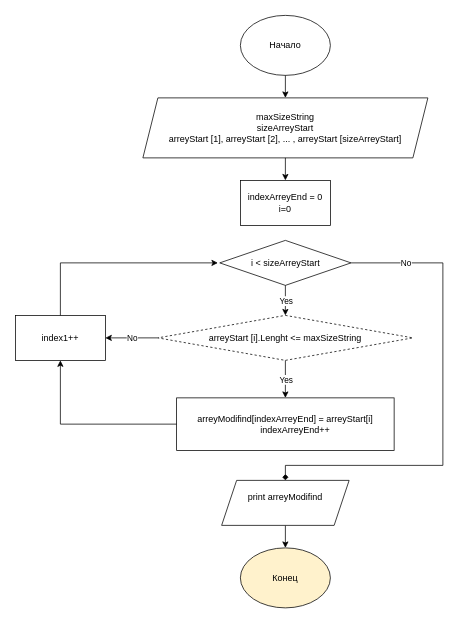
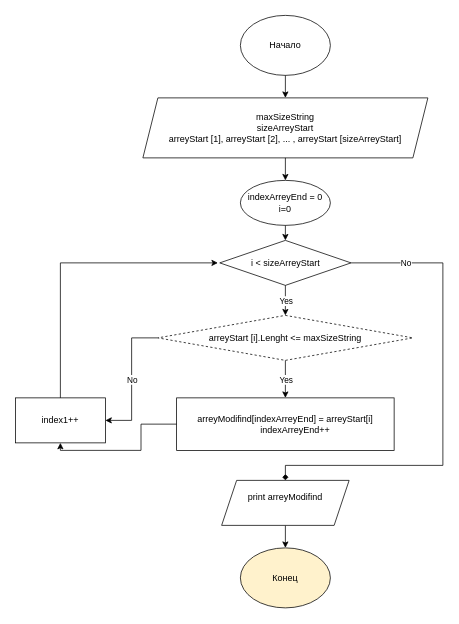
(285, 203) -> (285, 203)
none -> (285, 230)
(60, 338) -> (60, 420)
